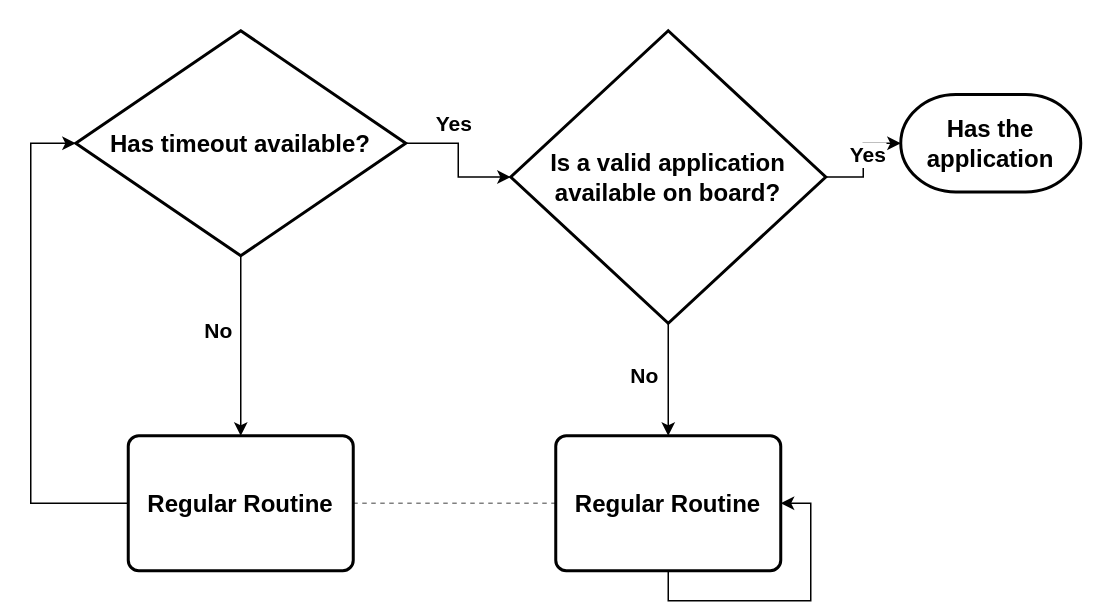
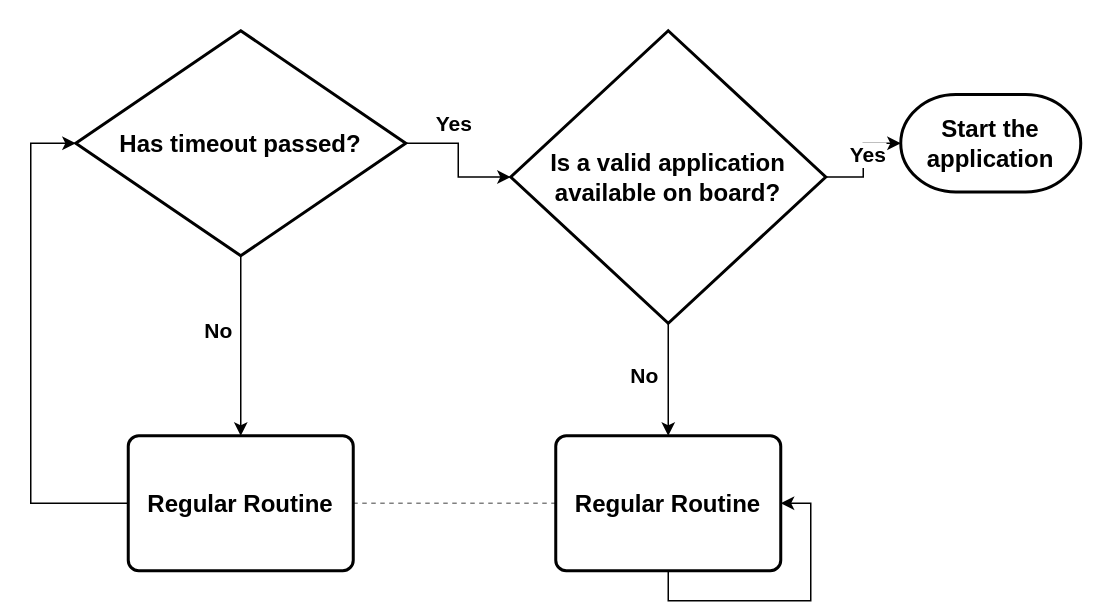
(241, 143) -> (241, 143)
(991, 143) -> (991, 143)
